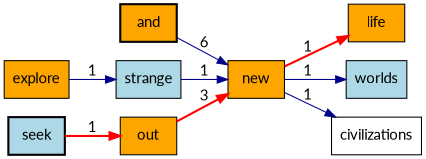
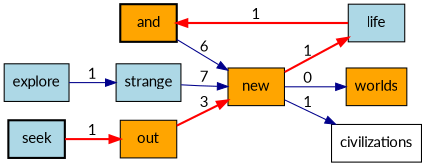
none -> (268, 23)
(376, 23) -> (376, 23)
(204, 72) -> (204, 78)
(308, 72) -> (308, 79)
(37, 79) -> (37, 83)
(376, 79) -> (376, 87)
